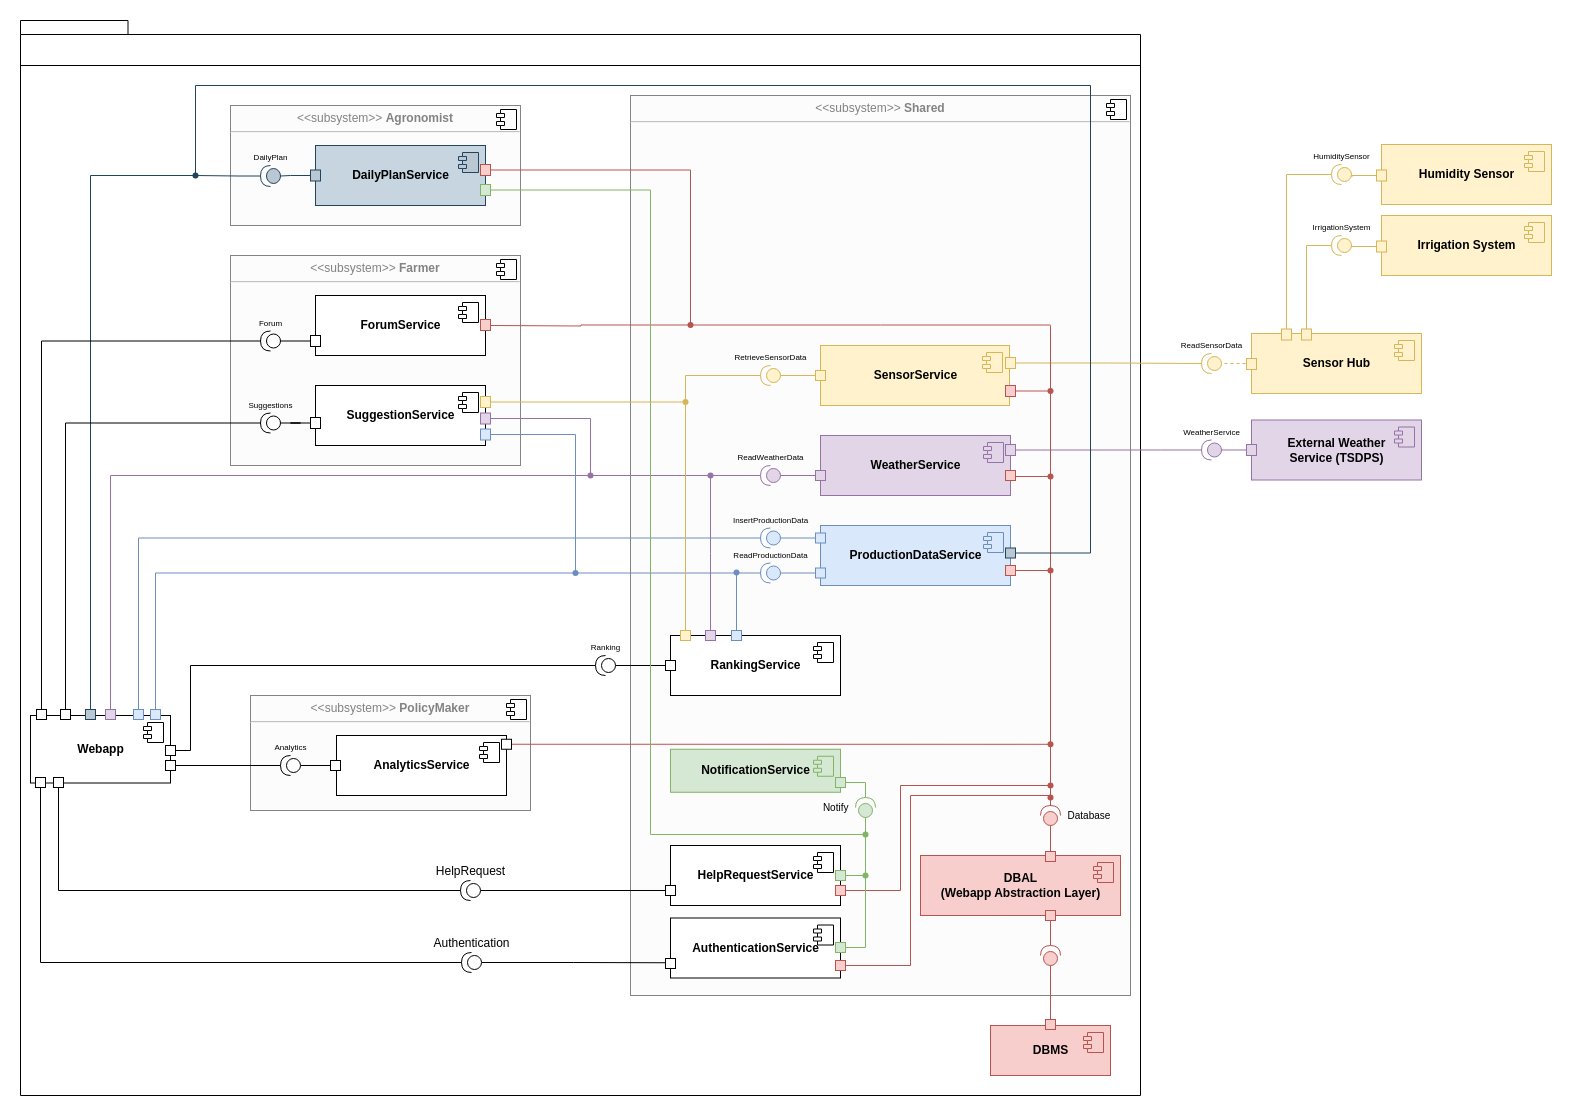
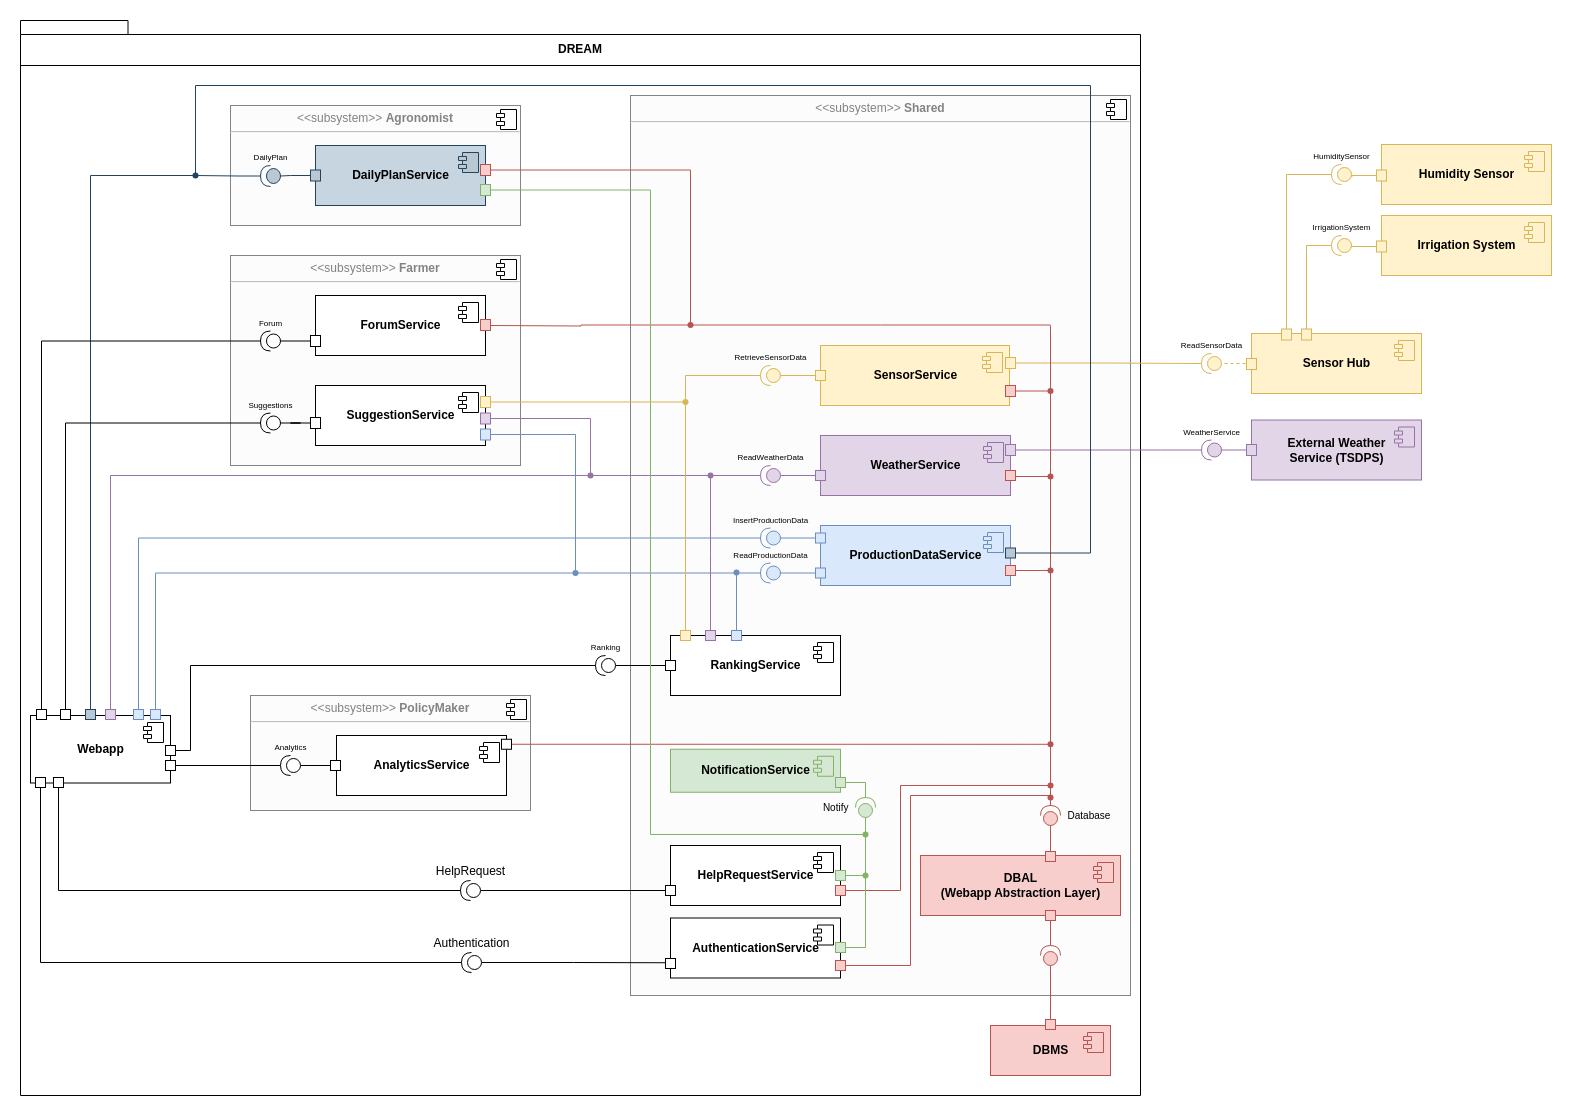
none -> (581, 49)
